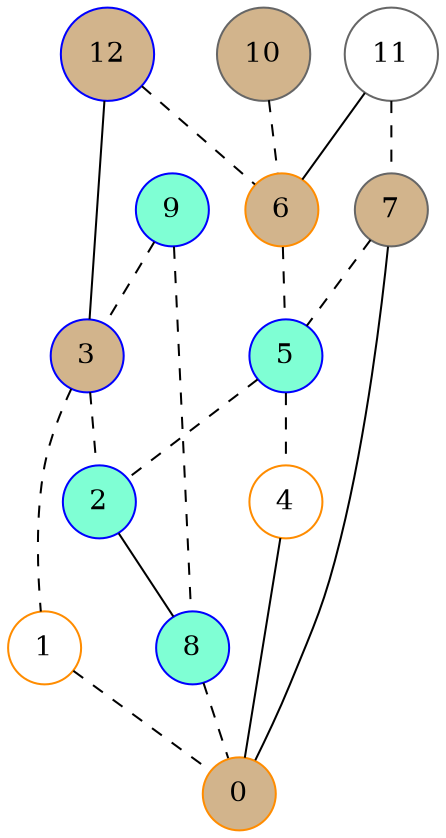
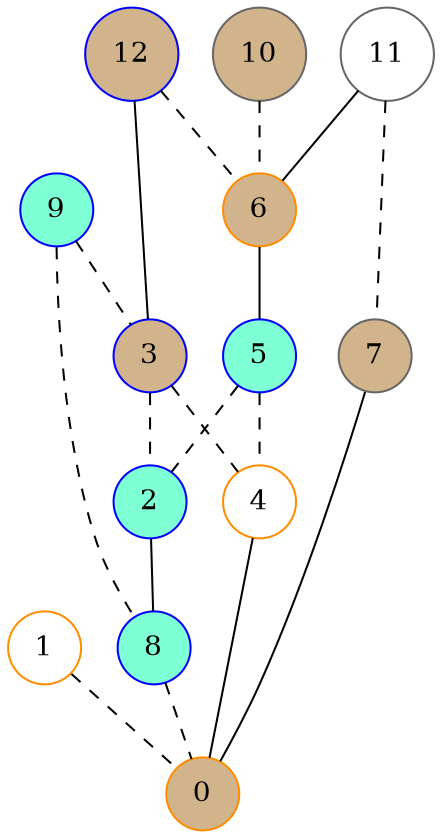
(284, 283) -> (260, 283)
(339, 283) -> none
(40, 498) -> (197, 418)
